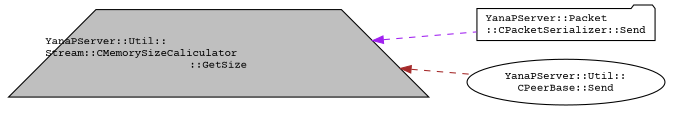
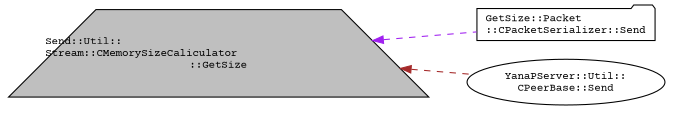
(566, 25) -> (566, 25)
(219, 53) -> (219, 53)
